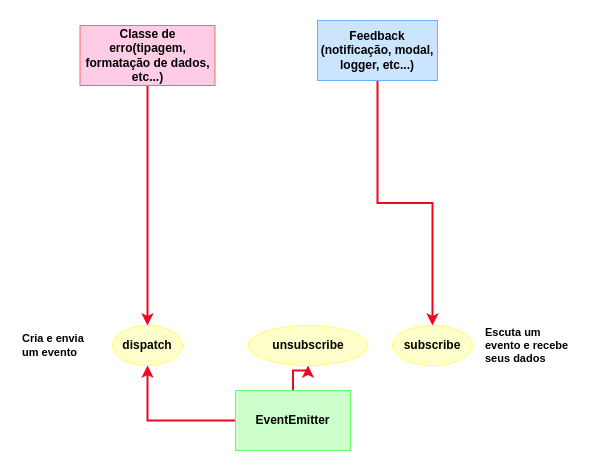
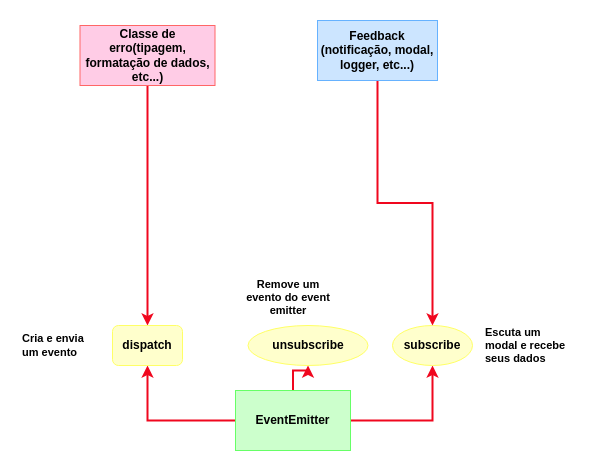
none -> (288, 298)
(148, 346) -> (148, 346)
(530, 346) -> (530, 346)
none -> (415, 421)
